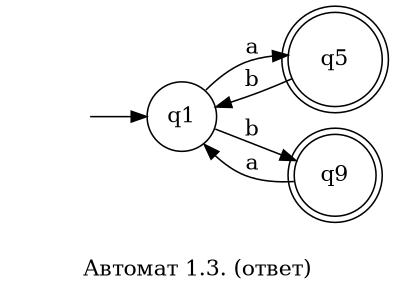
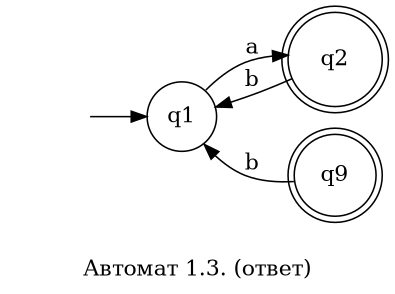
(335, 59) -> (335, 59)
(248, 142) -> none
(253, 164) -> (253, 164)
